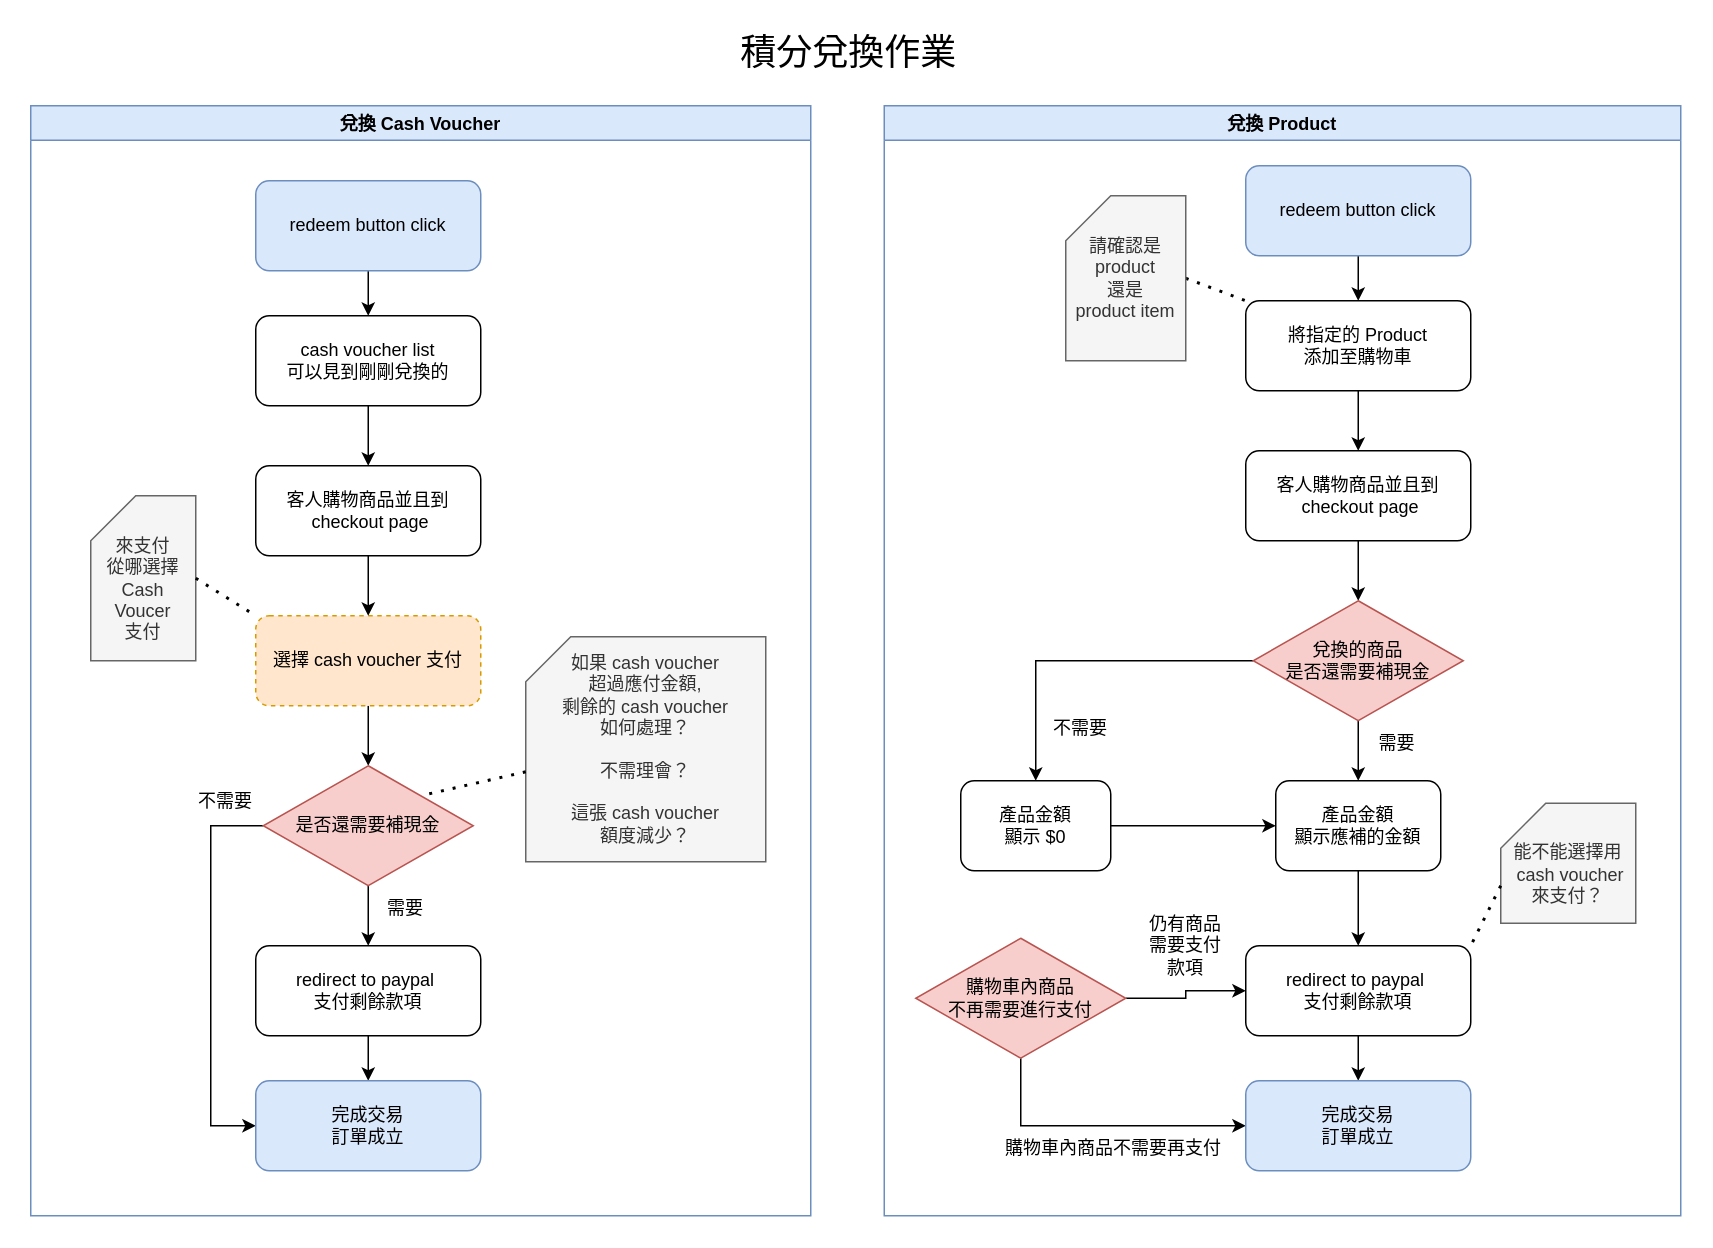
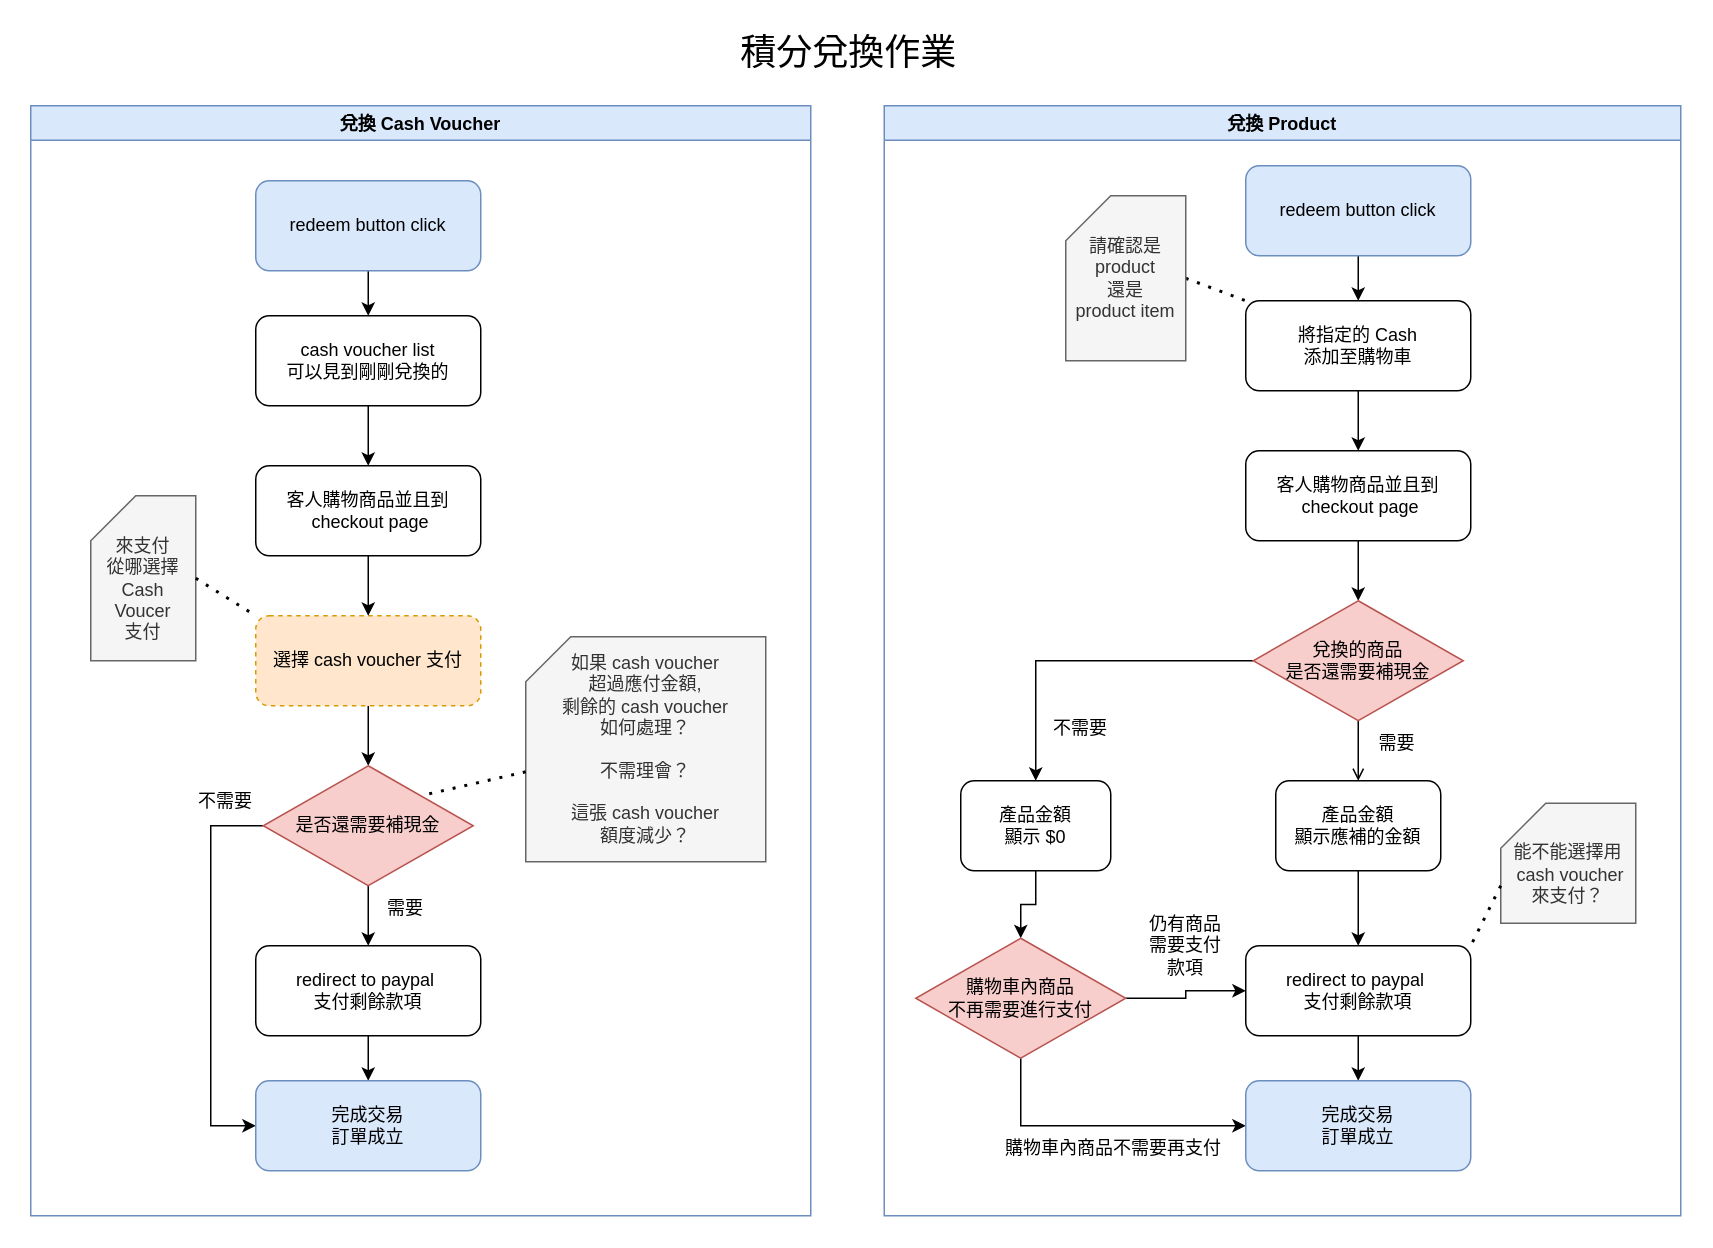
(1358, 346) -> (1358, 346)
(1358, 769) -> (1358, 771)
(1188, 826) -> (1033, 905)
